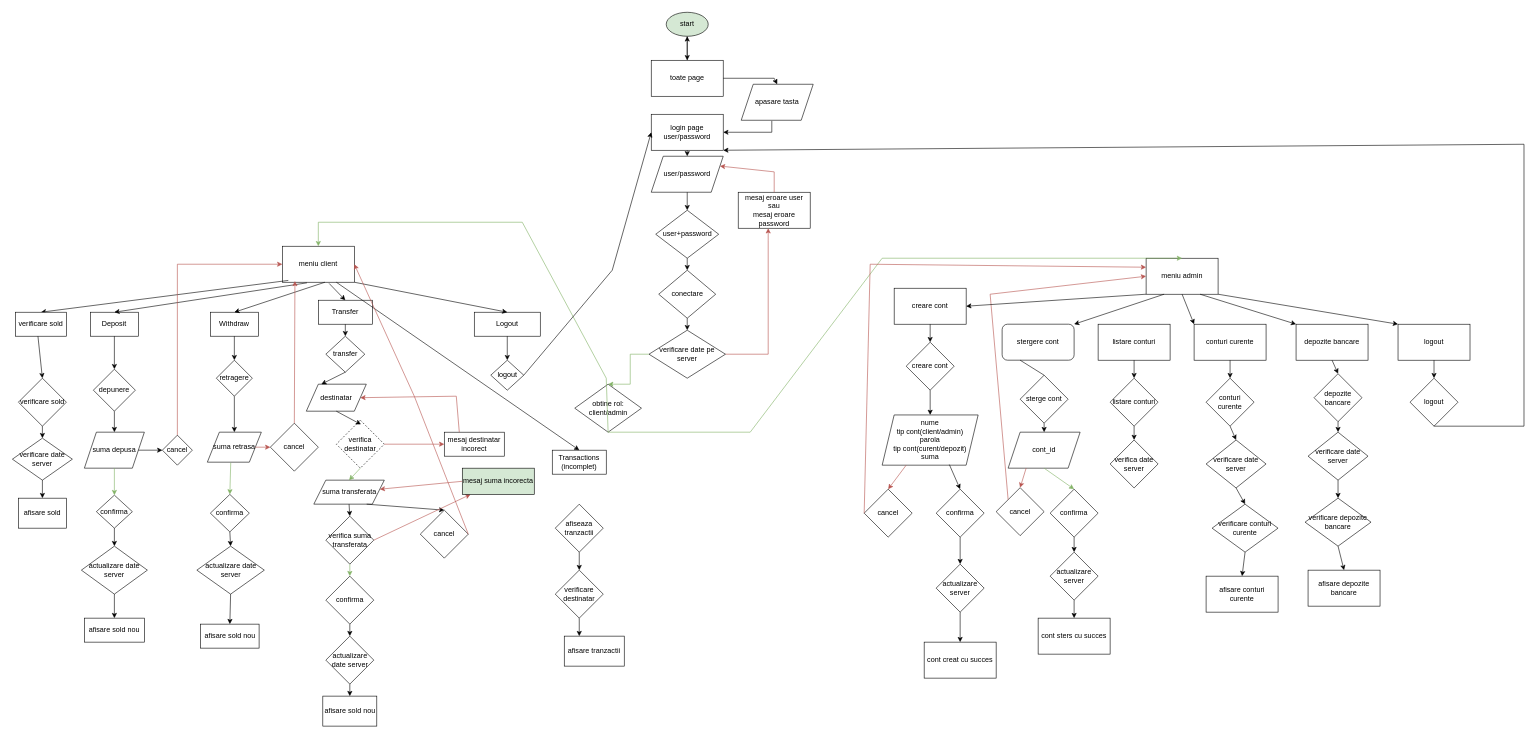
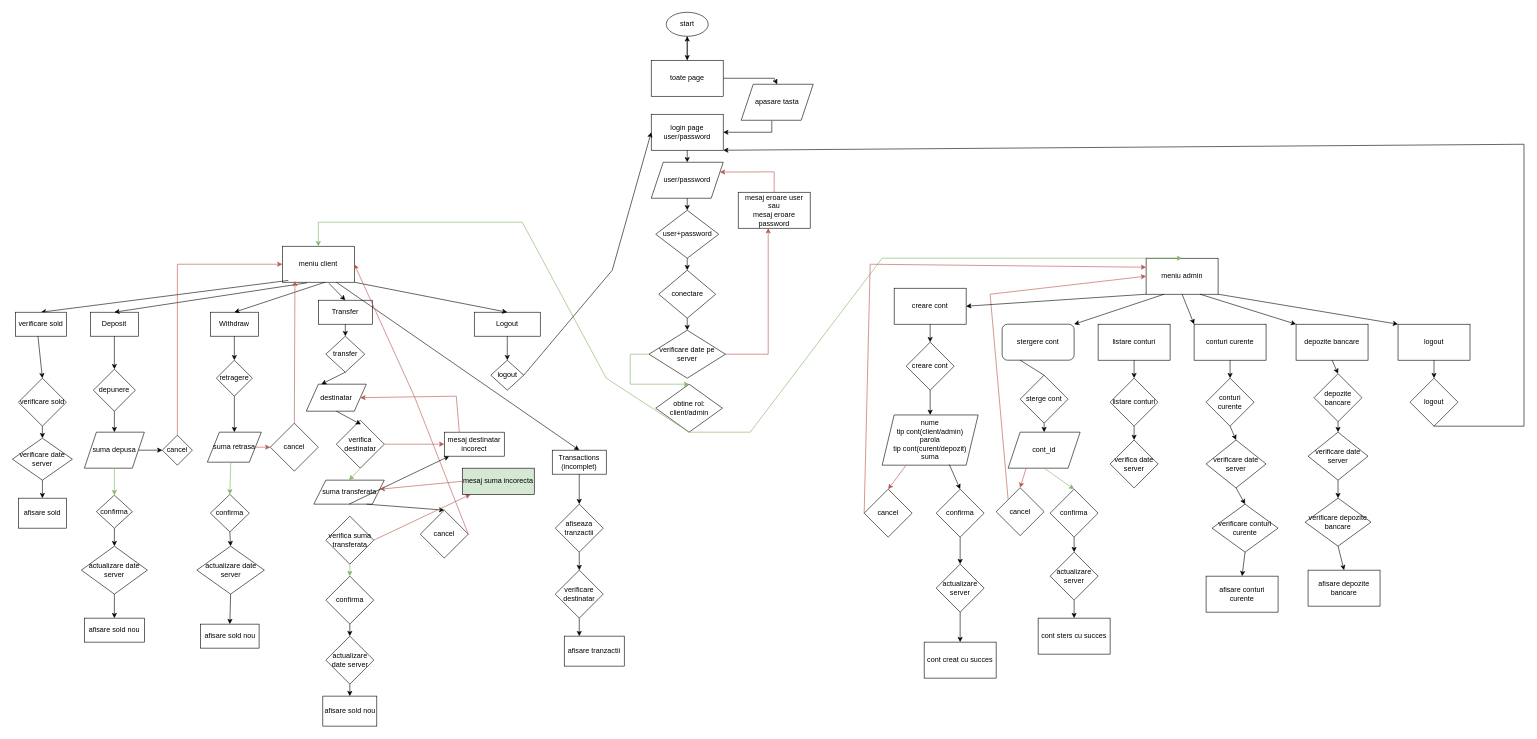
(687, 24) -> (687, 24)
(687, 174) -> (687, 180)
(608, 408) -> (689, 408)
(360, 444) -> (360, 444)
none -> (579, 498)
(349, 509) -> (430, 465)
